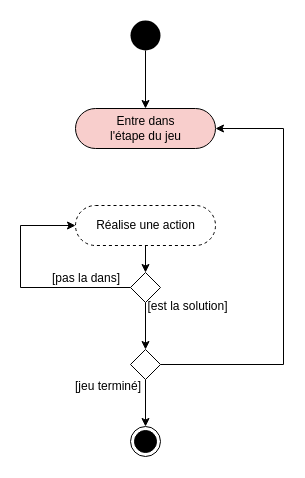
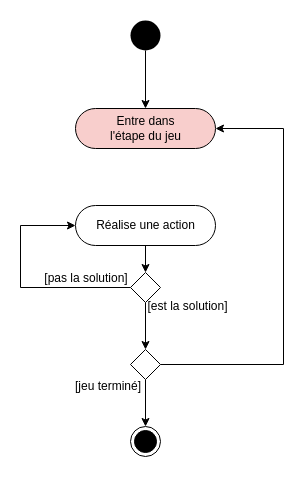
(146, 226) -> (146, 226)
(87, 279) -> (87, 279)
